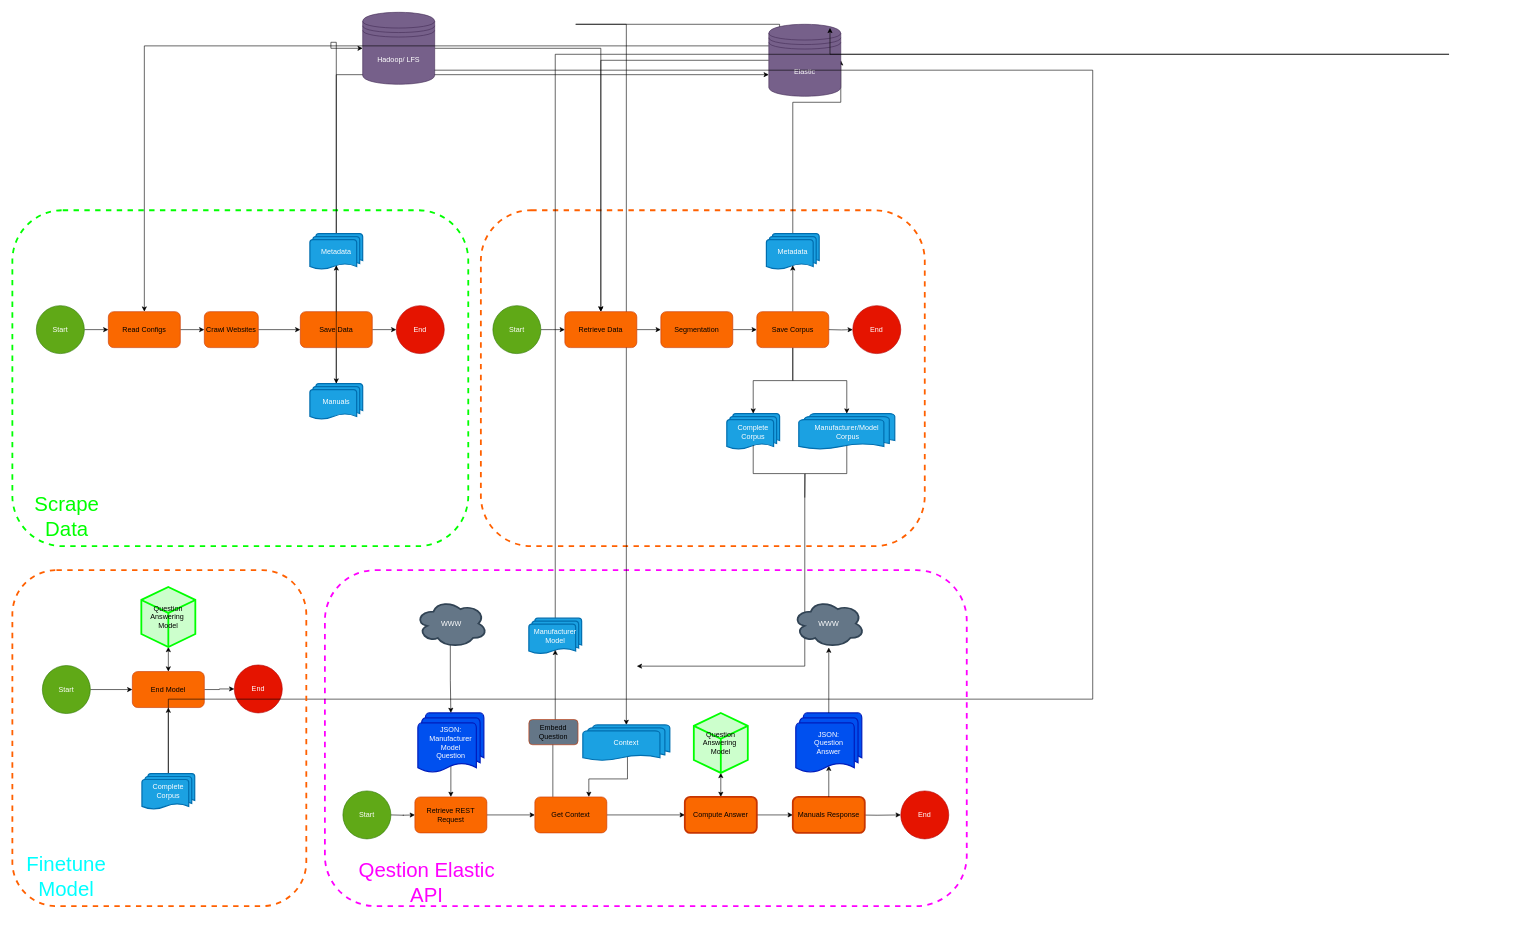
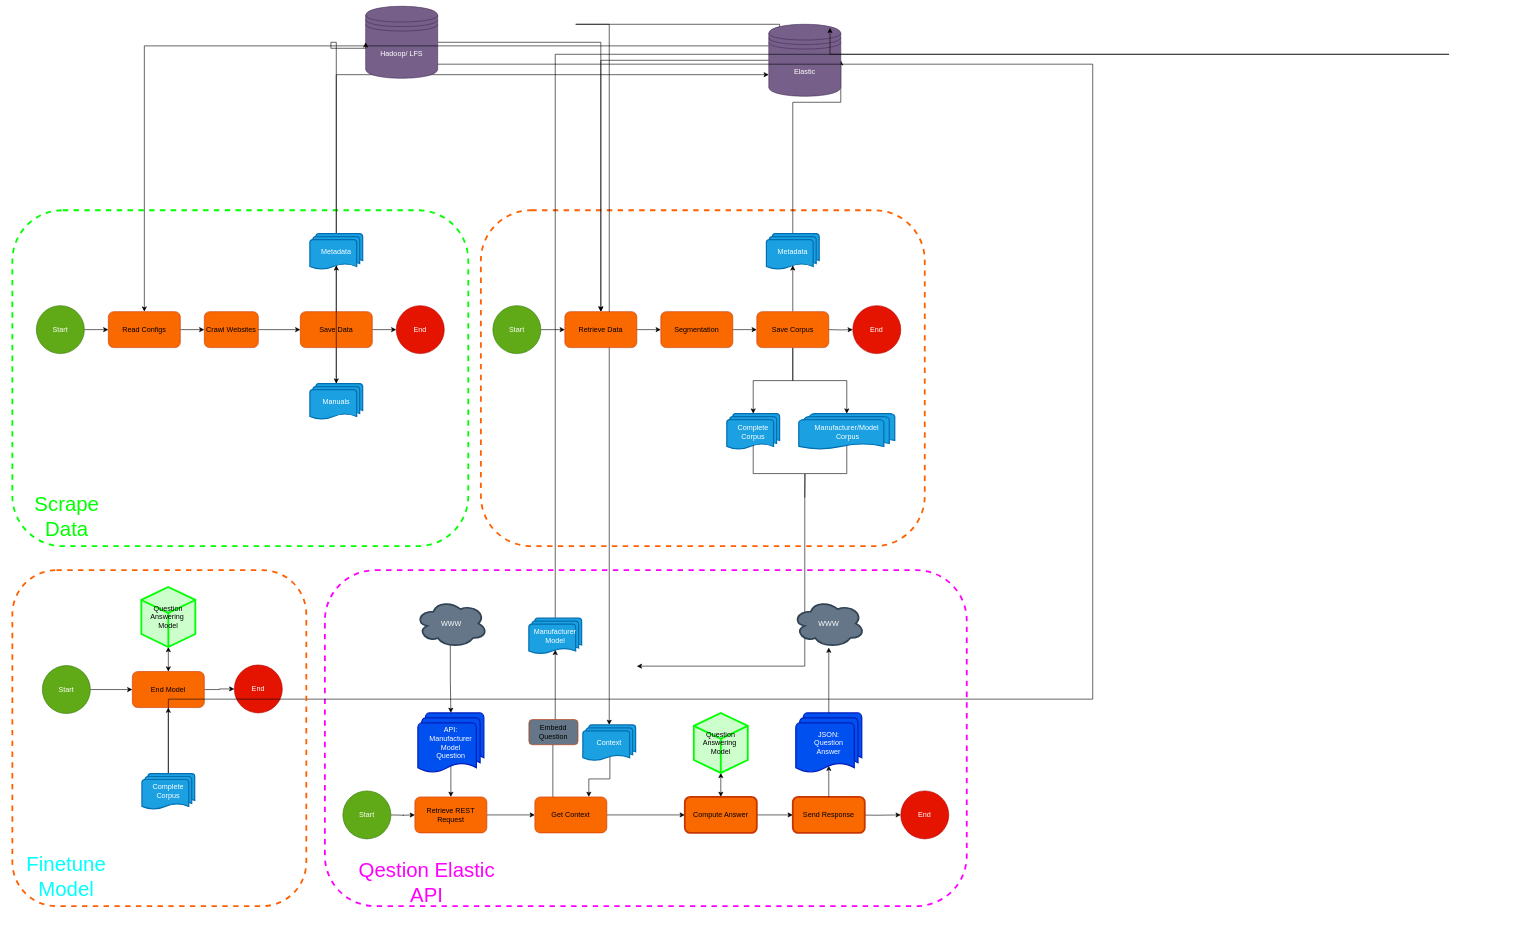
(399, 48) -> (402, 42)
(451, 743) -> (451, 743)
(626, 743) -> (609, 743)
(829, 815) -> (829, 815)
